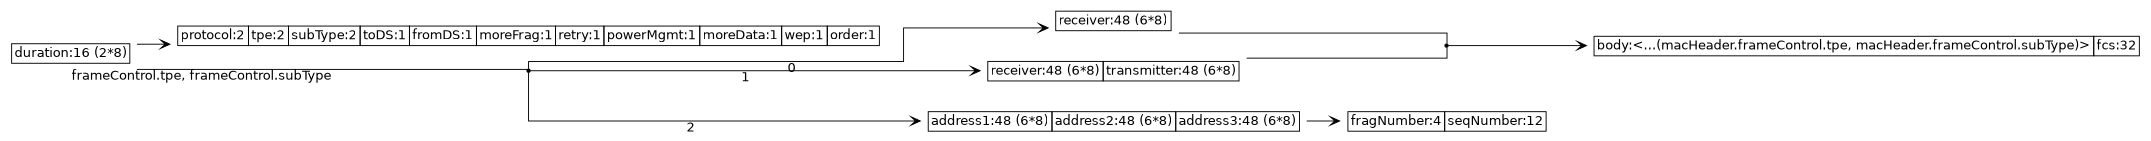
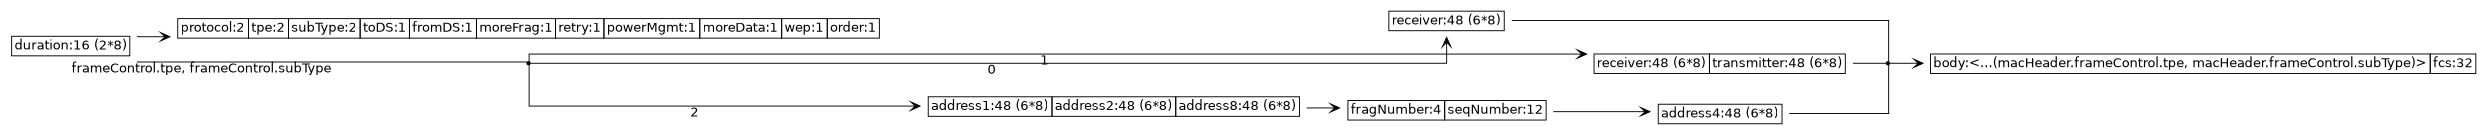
none -> (1720, 114)
(1238, 121) -> (1238, 106)
